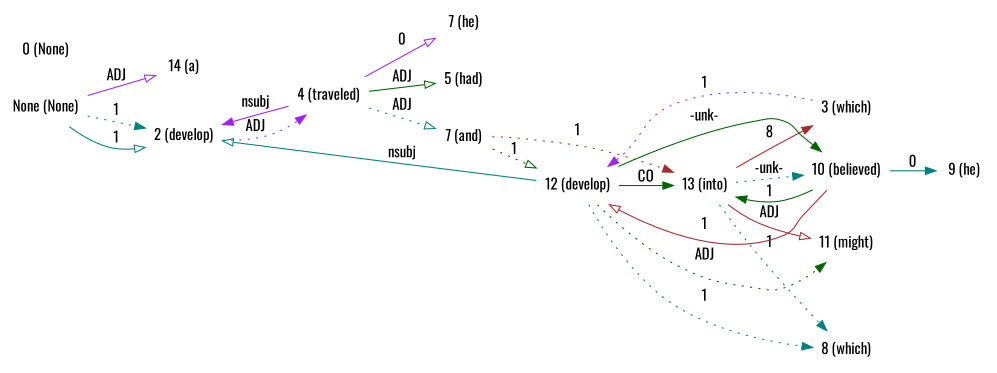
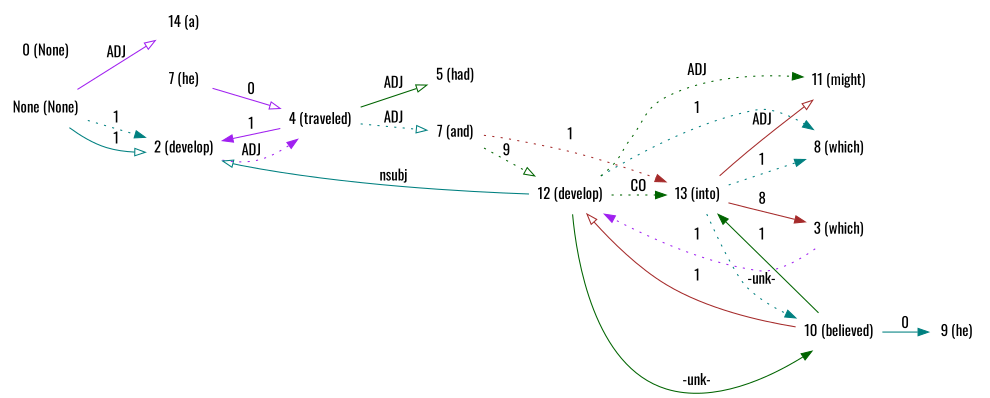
(395, 60) -> (241, 97)
(256, 103) -> (251, 125)
(514, 150) -> (507, 151)
(641, 186) -> (633, 195)
